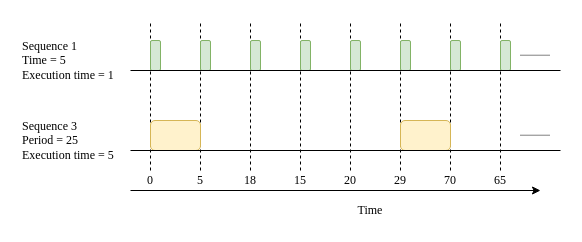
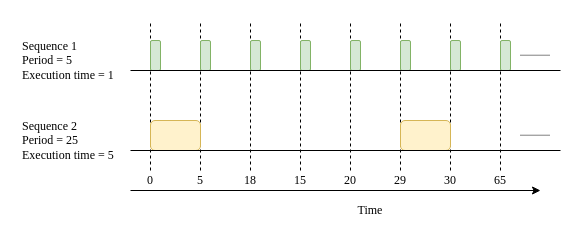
(75, 61) -> (75, 61)
(75, 141) -> (75, 141)
(451, 181) -> (451, 181)
